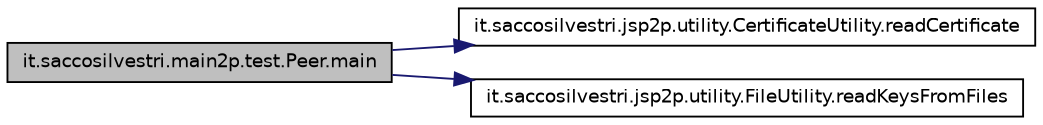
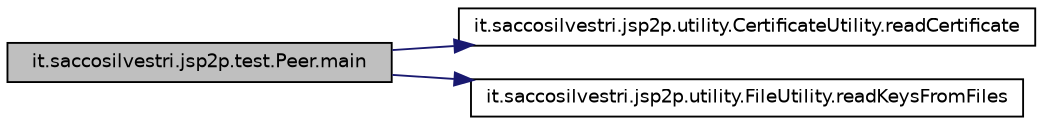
(200, 62) -> (200, 62)
